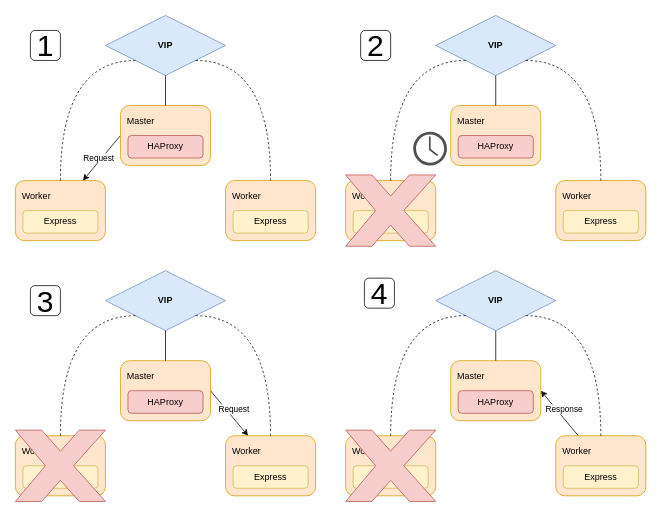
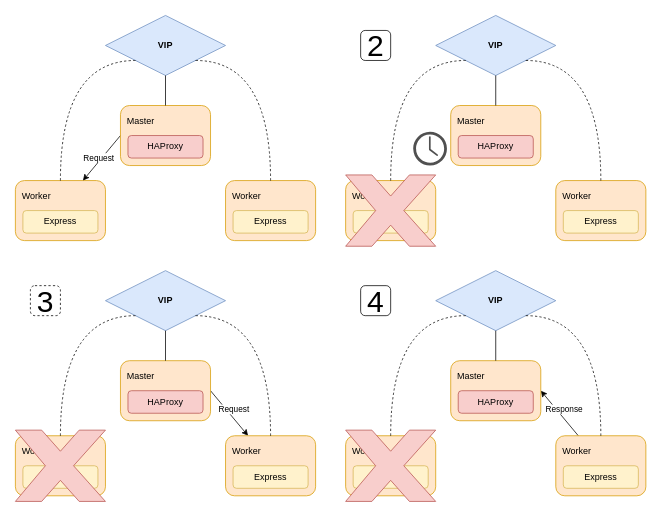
(45, 45) -> none
(379, 293) -> (375, 300)
(45, 300) -> (45, 300)
